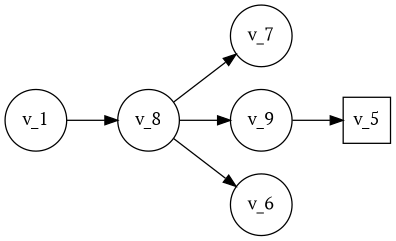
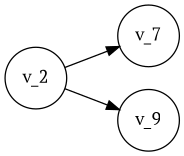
(36, 120) -> none
(149, 120) -> (36, 78)
(367, 120) -> none
(261, 205) -> none
